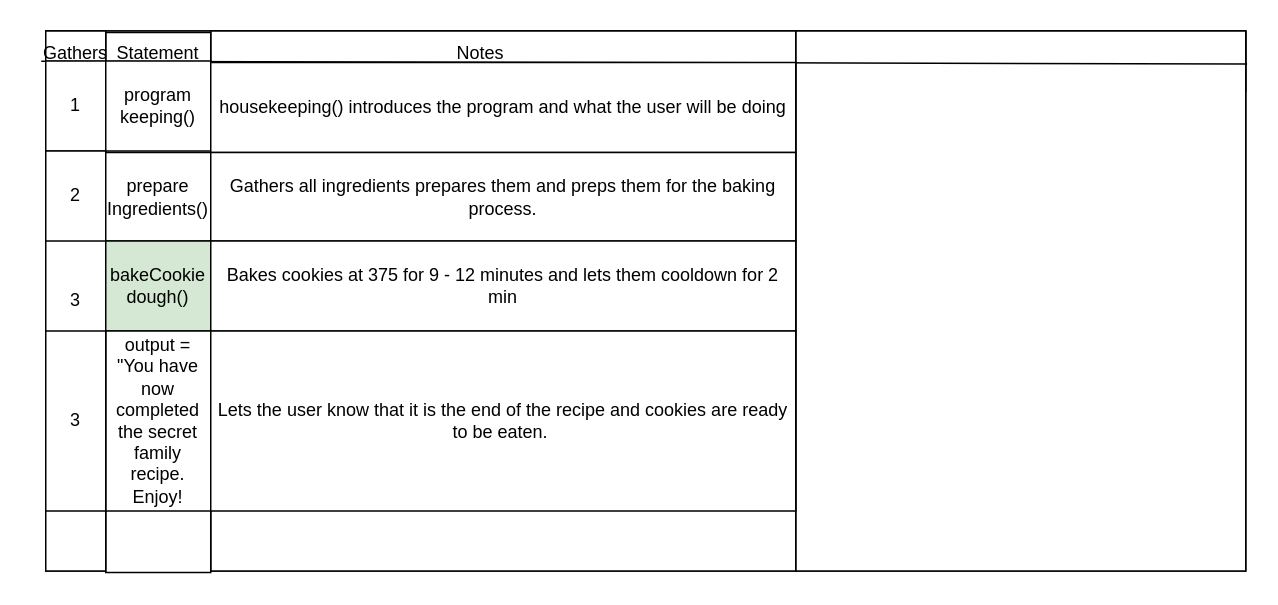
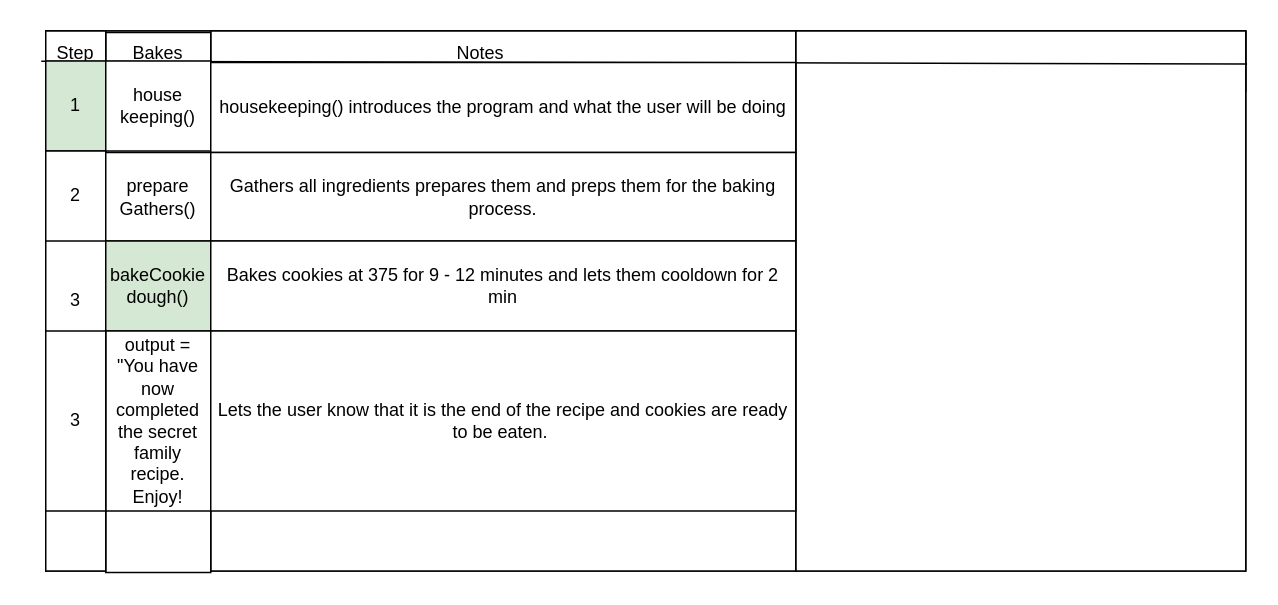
(76, 53) -> (76, 53)
(158, 53) -> (158, 53)
(76, 106) -> (76, 106)
(158, 106) -> (158, 106)
(158, 197) -> (158, 197)
